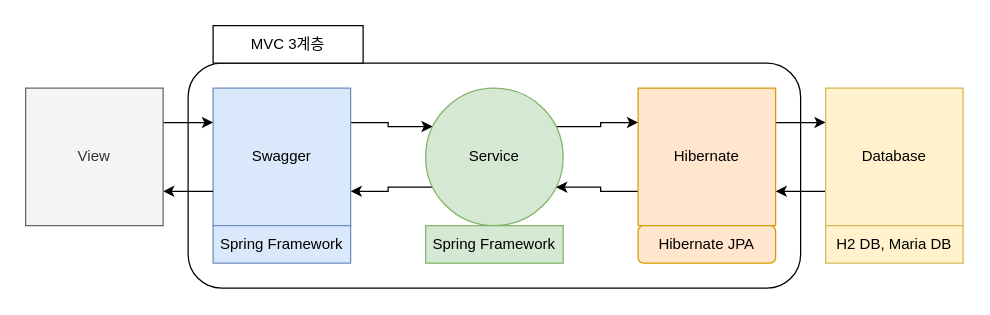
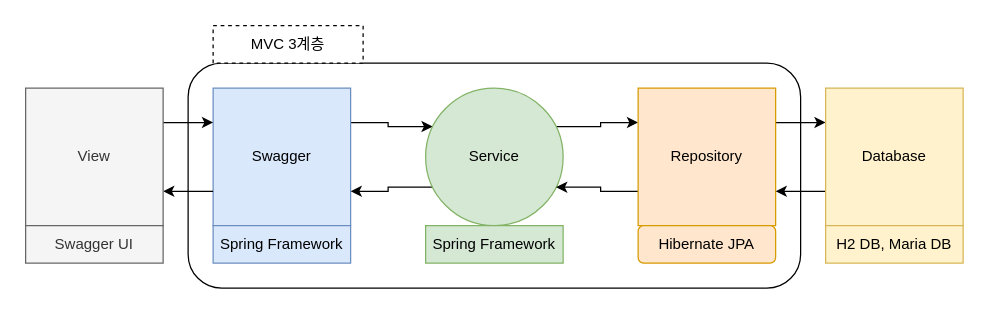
(288, 44) -> (288, 44)
(707, 157) -> (707, 157)
none -> (94, 244)
